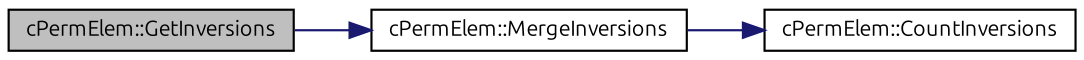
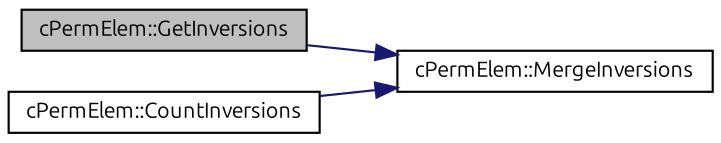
(715, 30) -> (348, 93)
